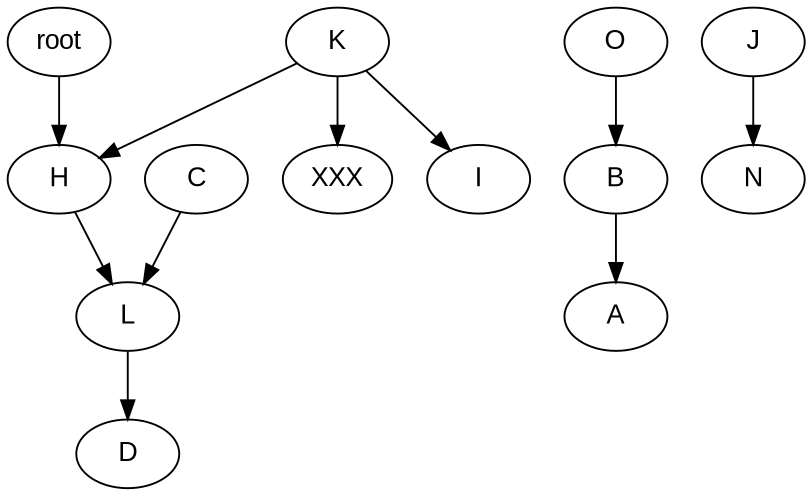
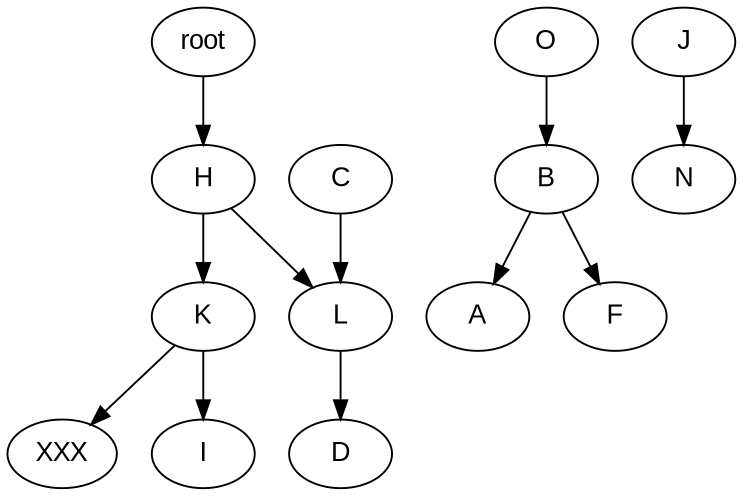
(207, 106) -> (203, 239)
none -> (615, 317)
